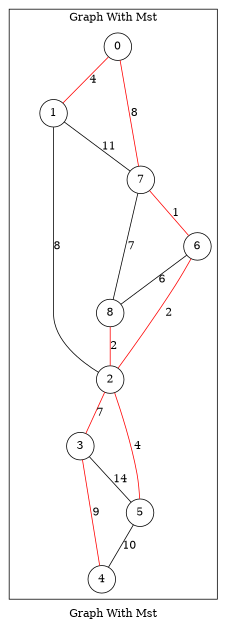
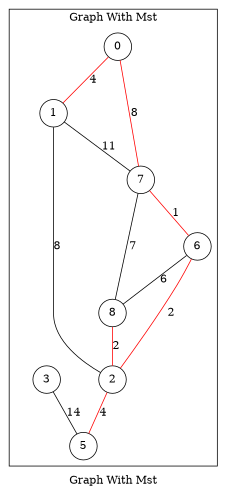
(95, 413) -> none
(102, 579) -> none
